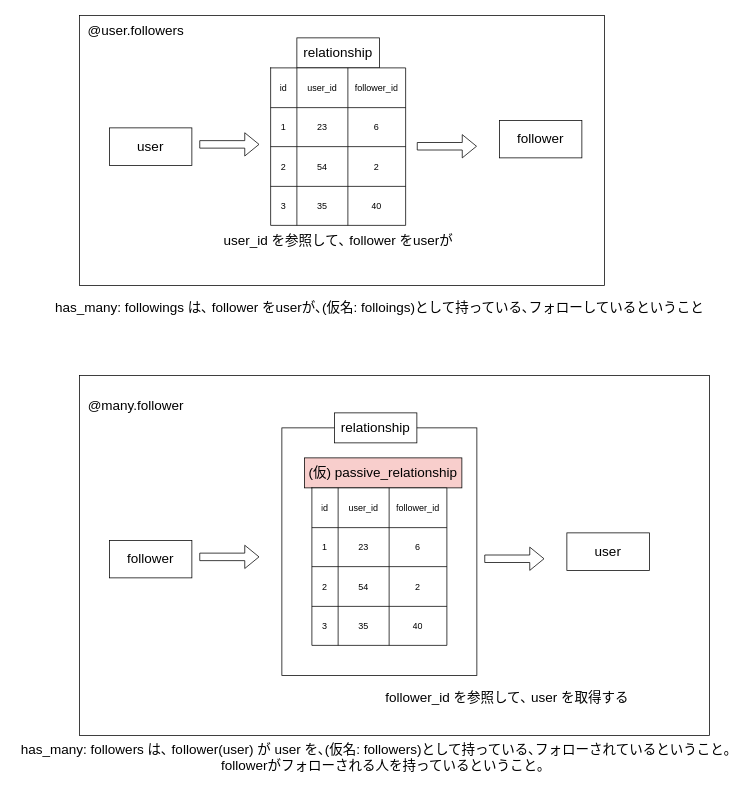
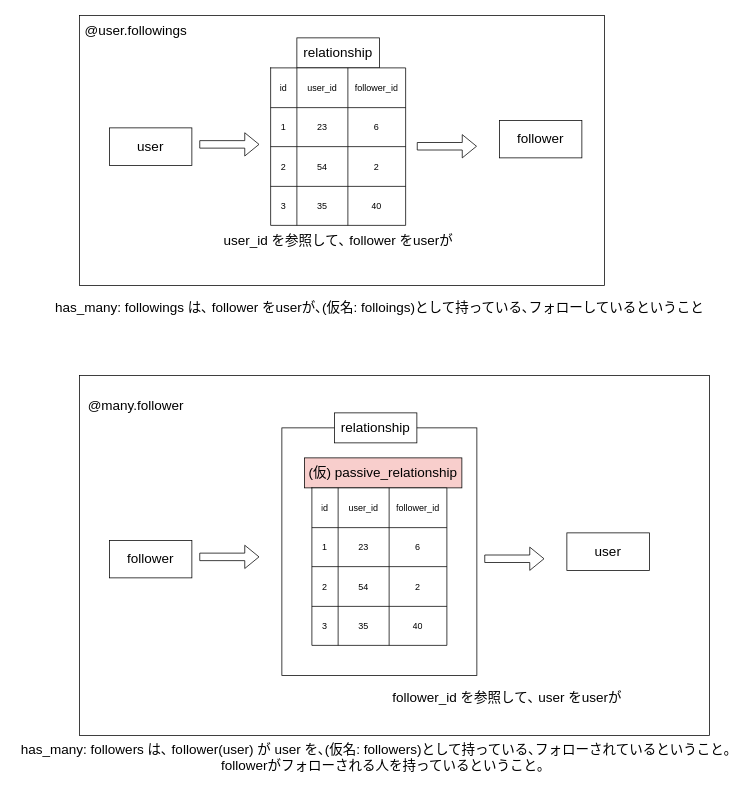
(136, 30) -> (136, 30)
(507, 698) -> (507, 698)
